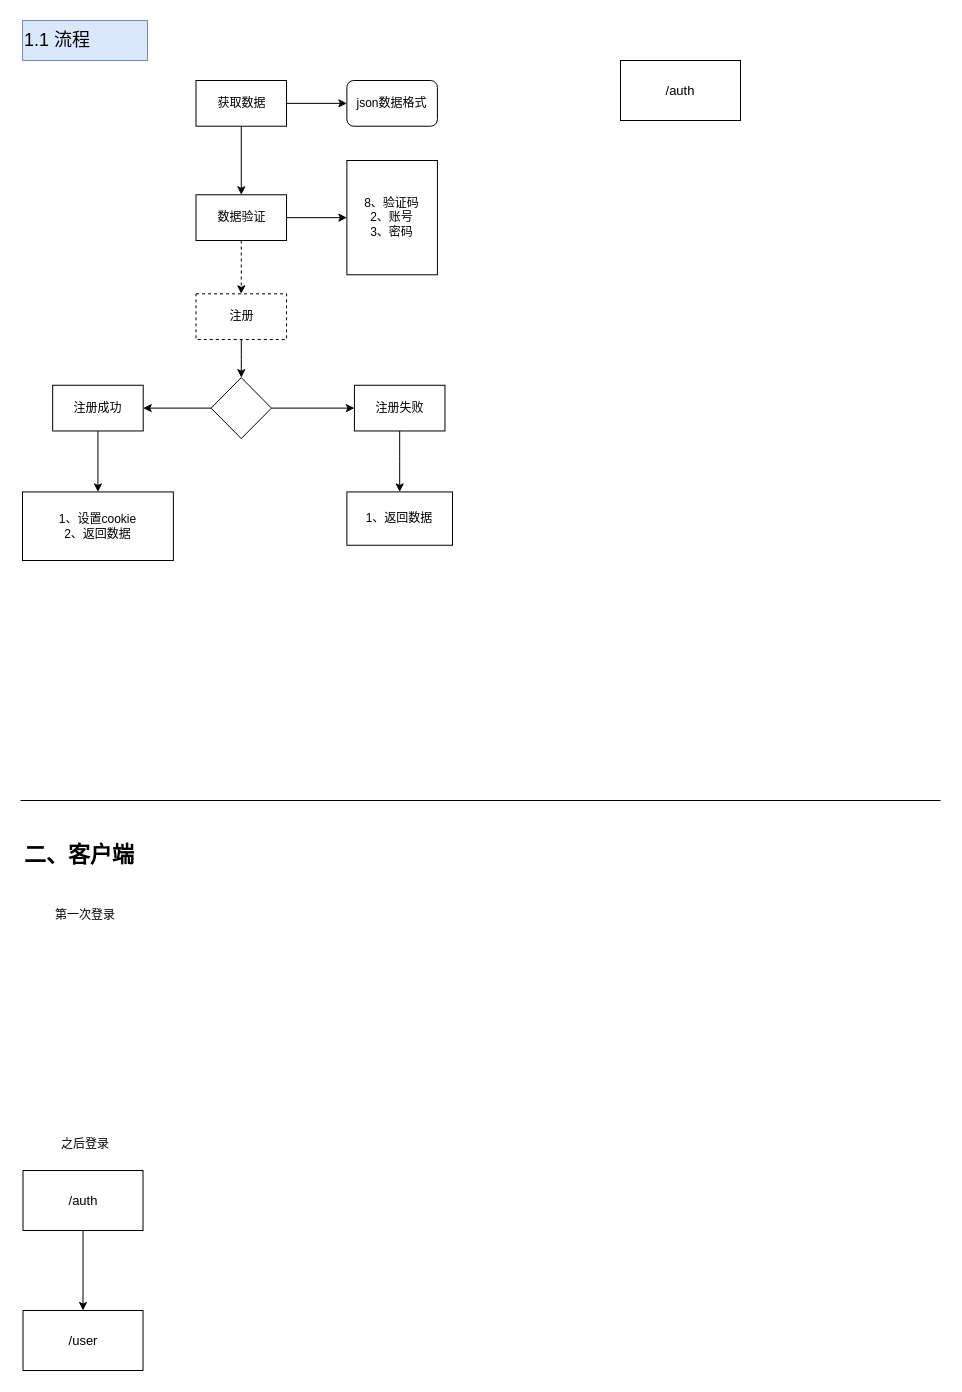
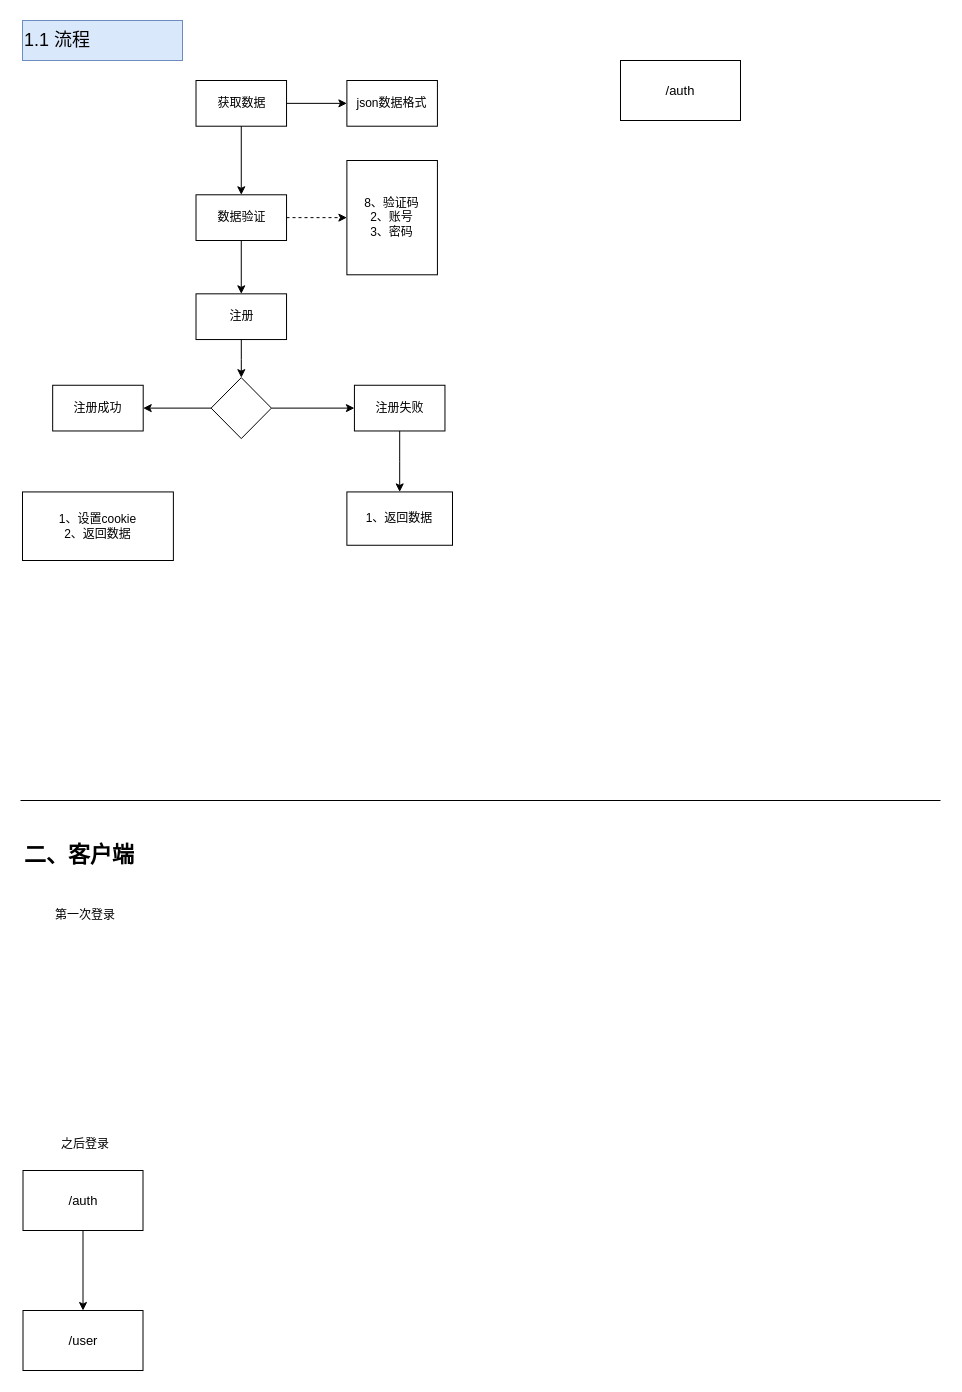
(85, 41) -> (103, 41)
(392, 103) -> (392, 103)
(314, 218) -> (314, 218)
(241, 264) -> (241, 264)
(241, 317) -> (241, 317)
(98, 458) -> none
